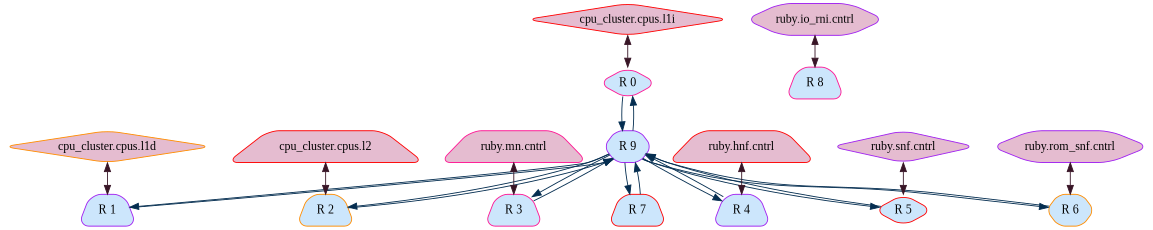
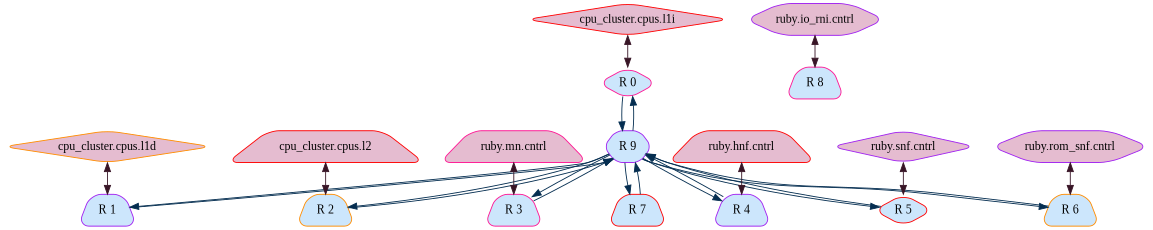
(1070, 210) -> (1070, 210)
